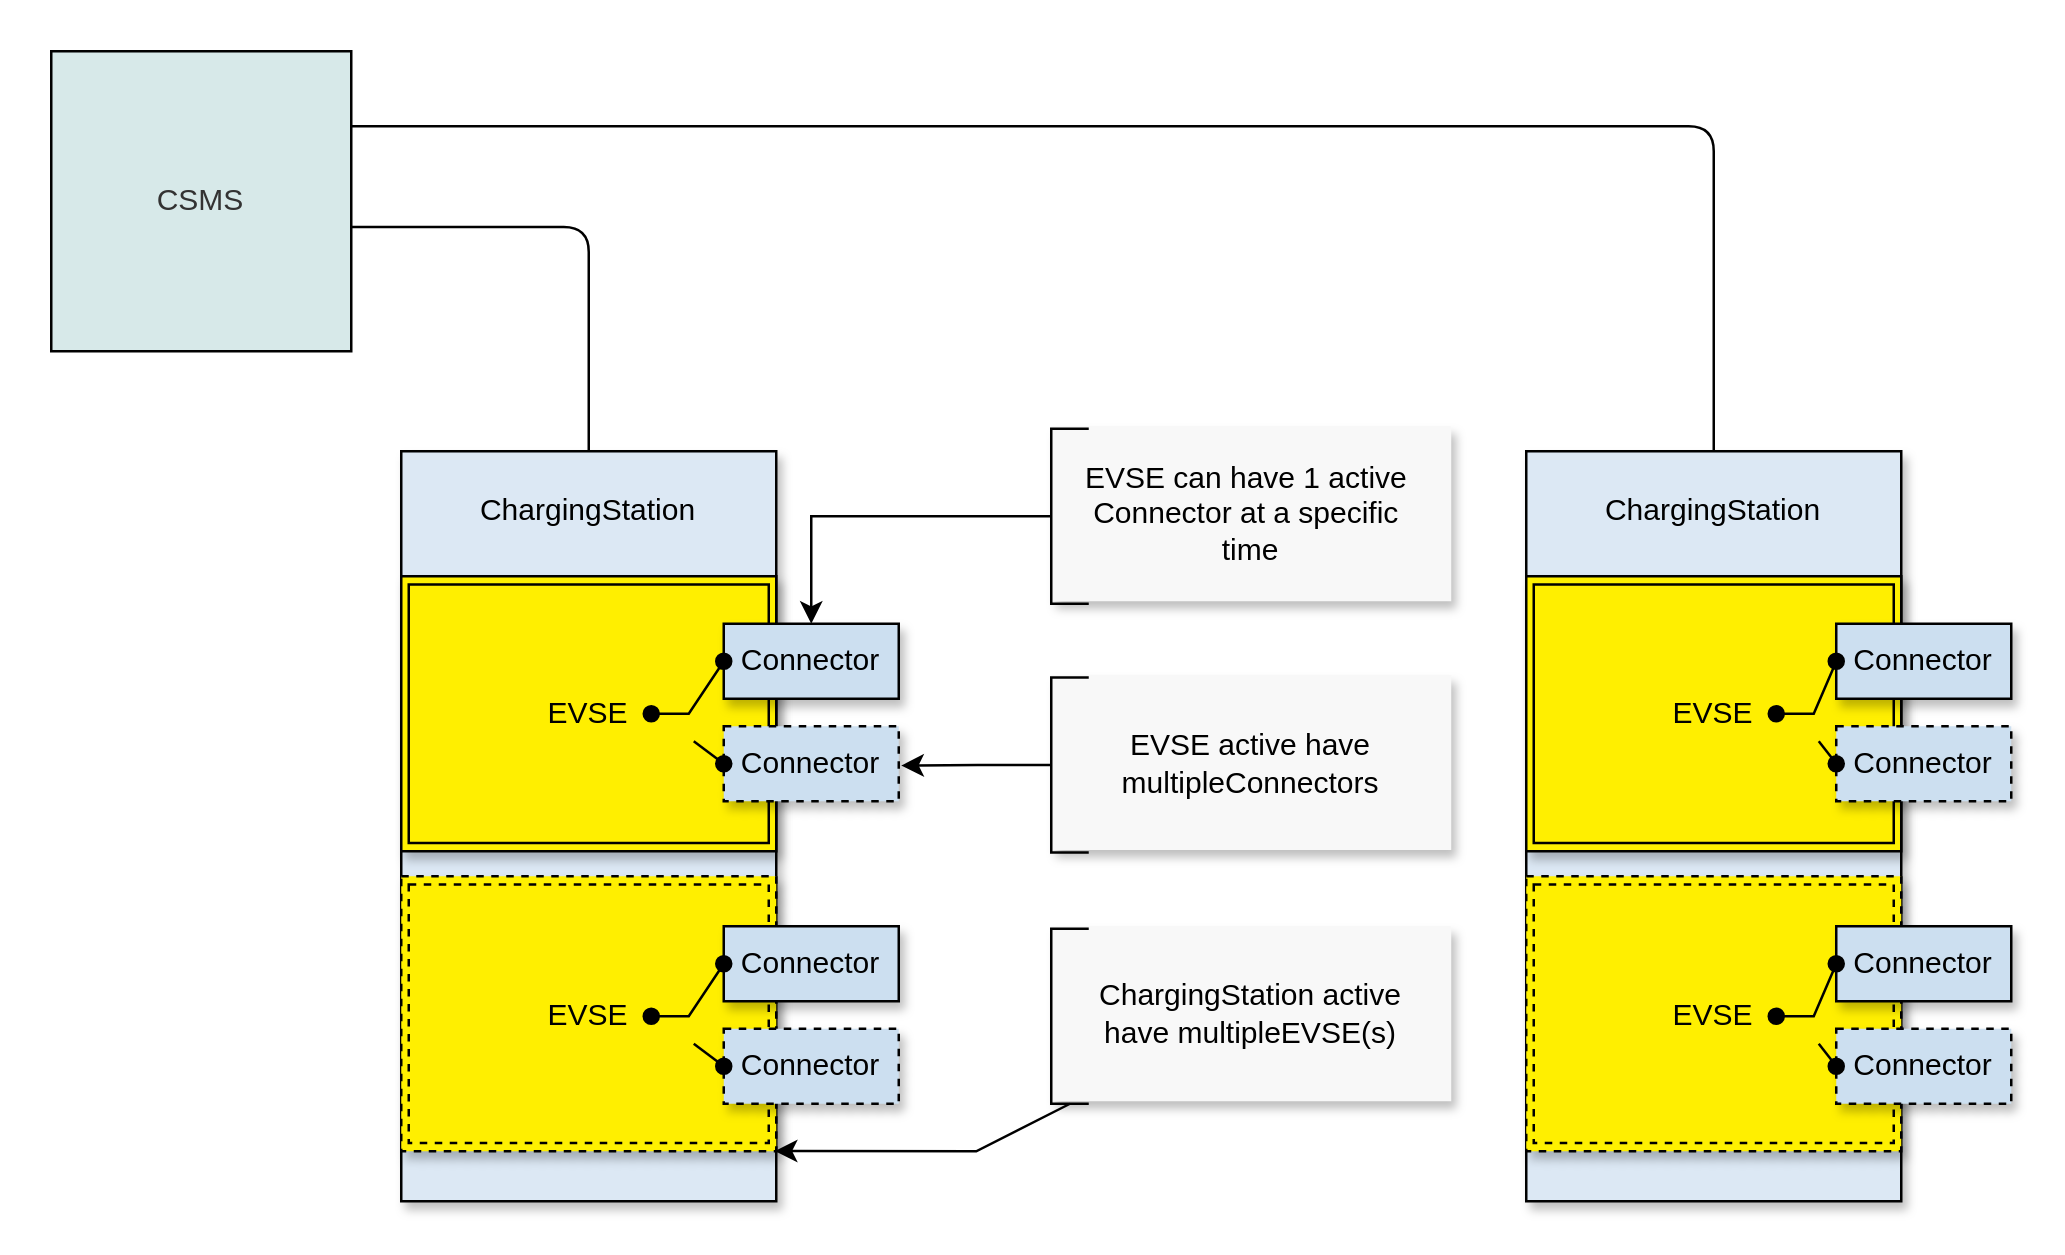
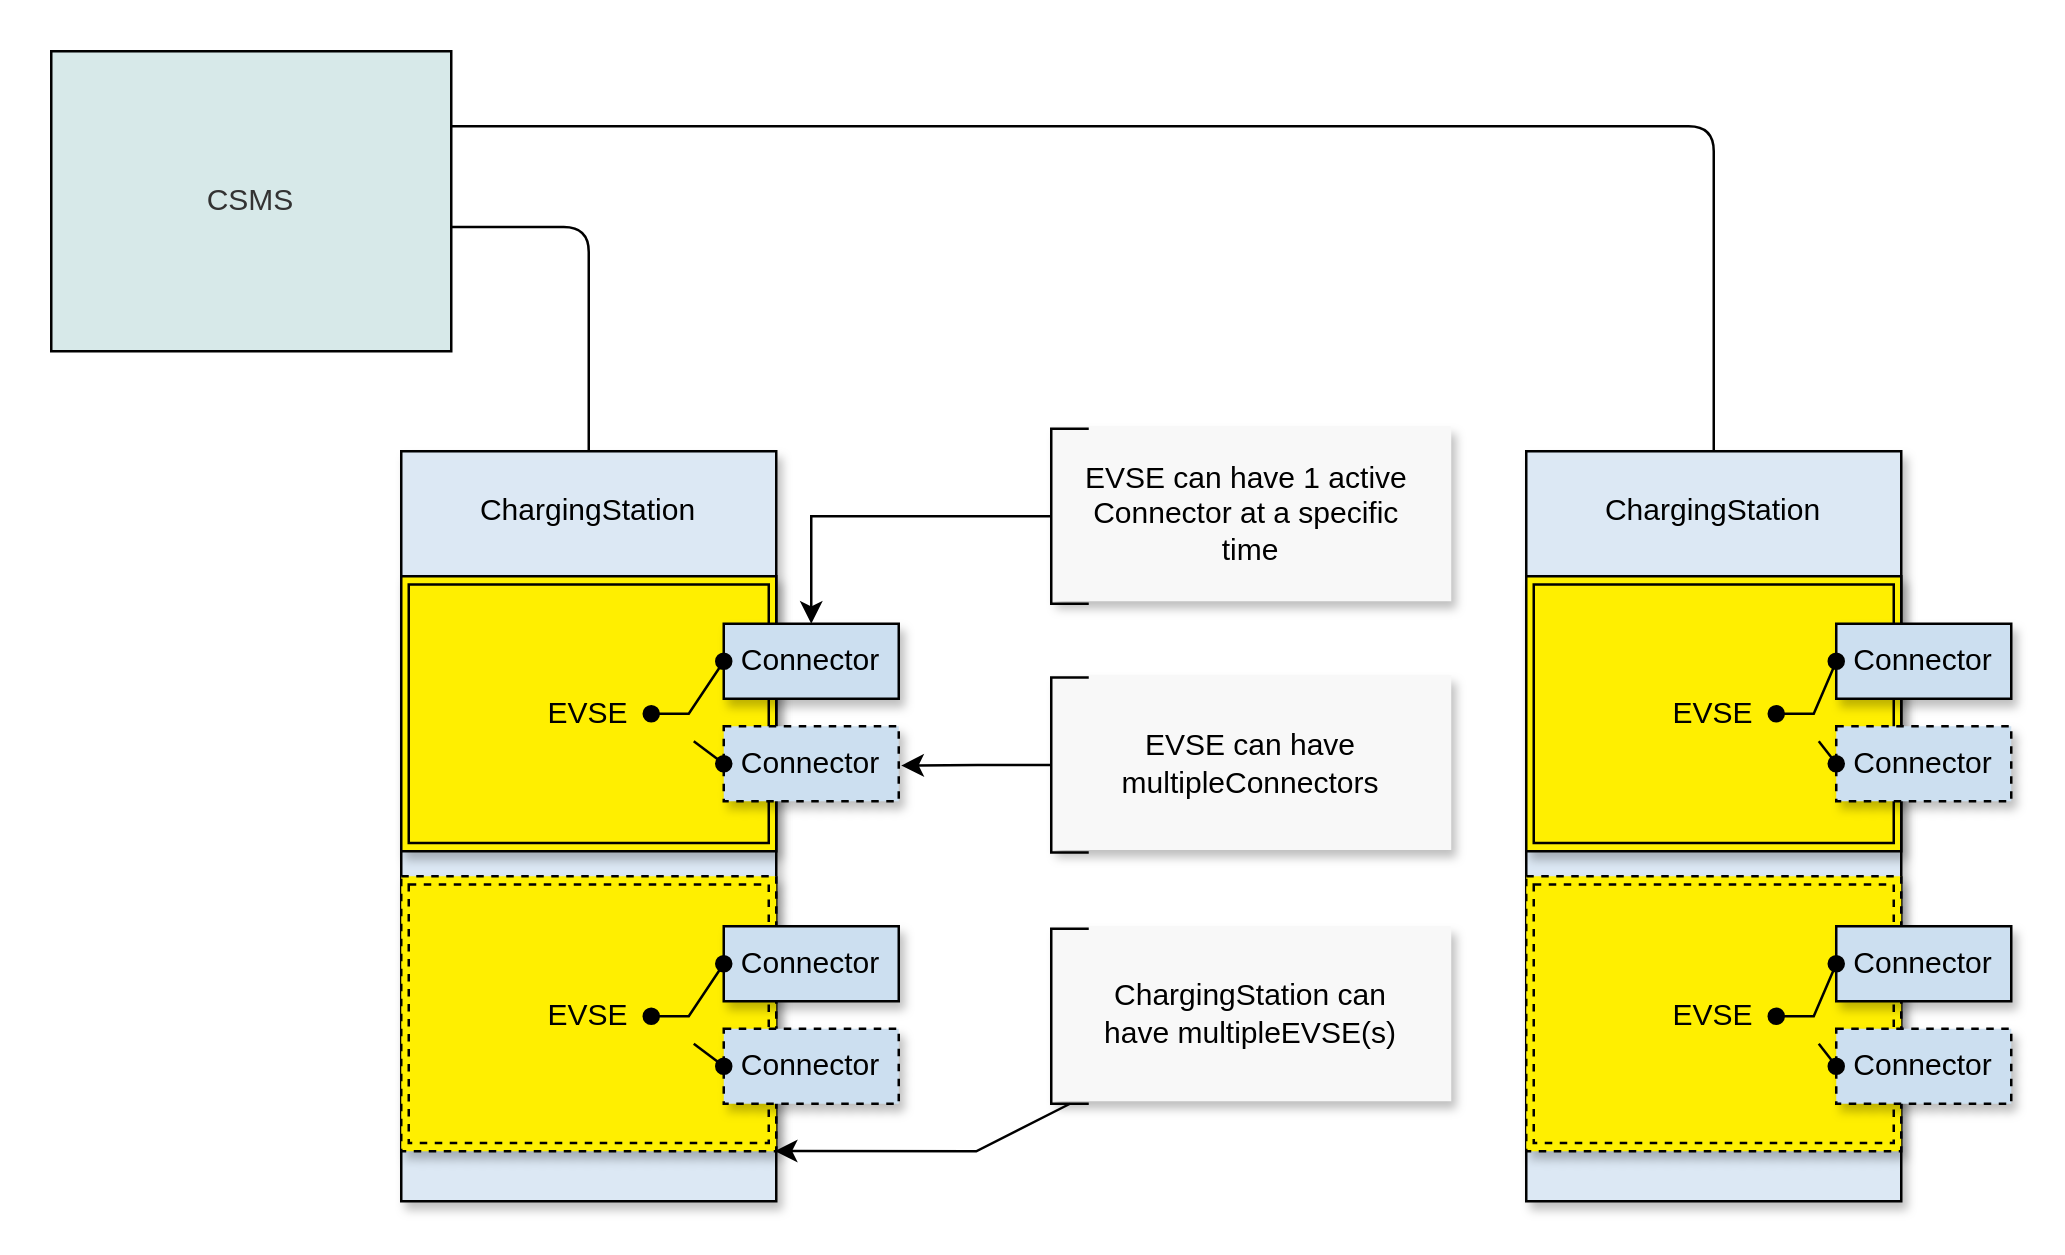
(201, 201) -> (251, 201)
(1251, 764) -> (1251, 764)
(1251, 1014) -> (1251, 1014)
